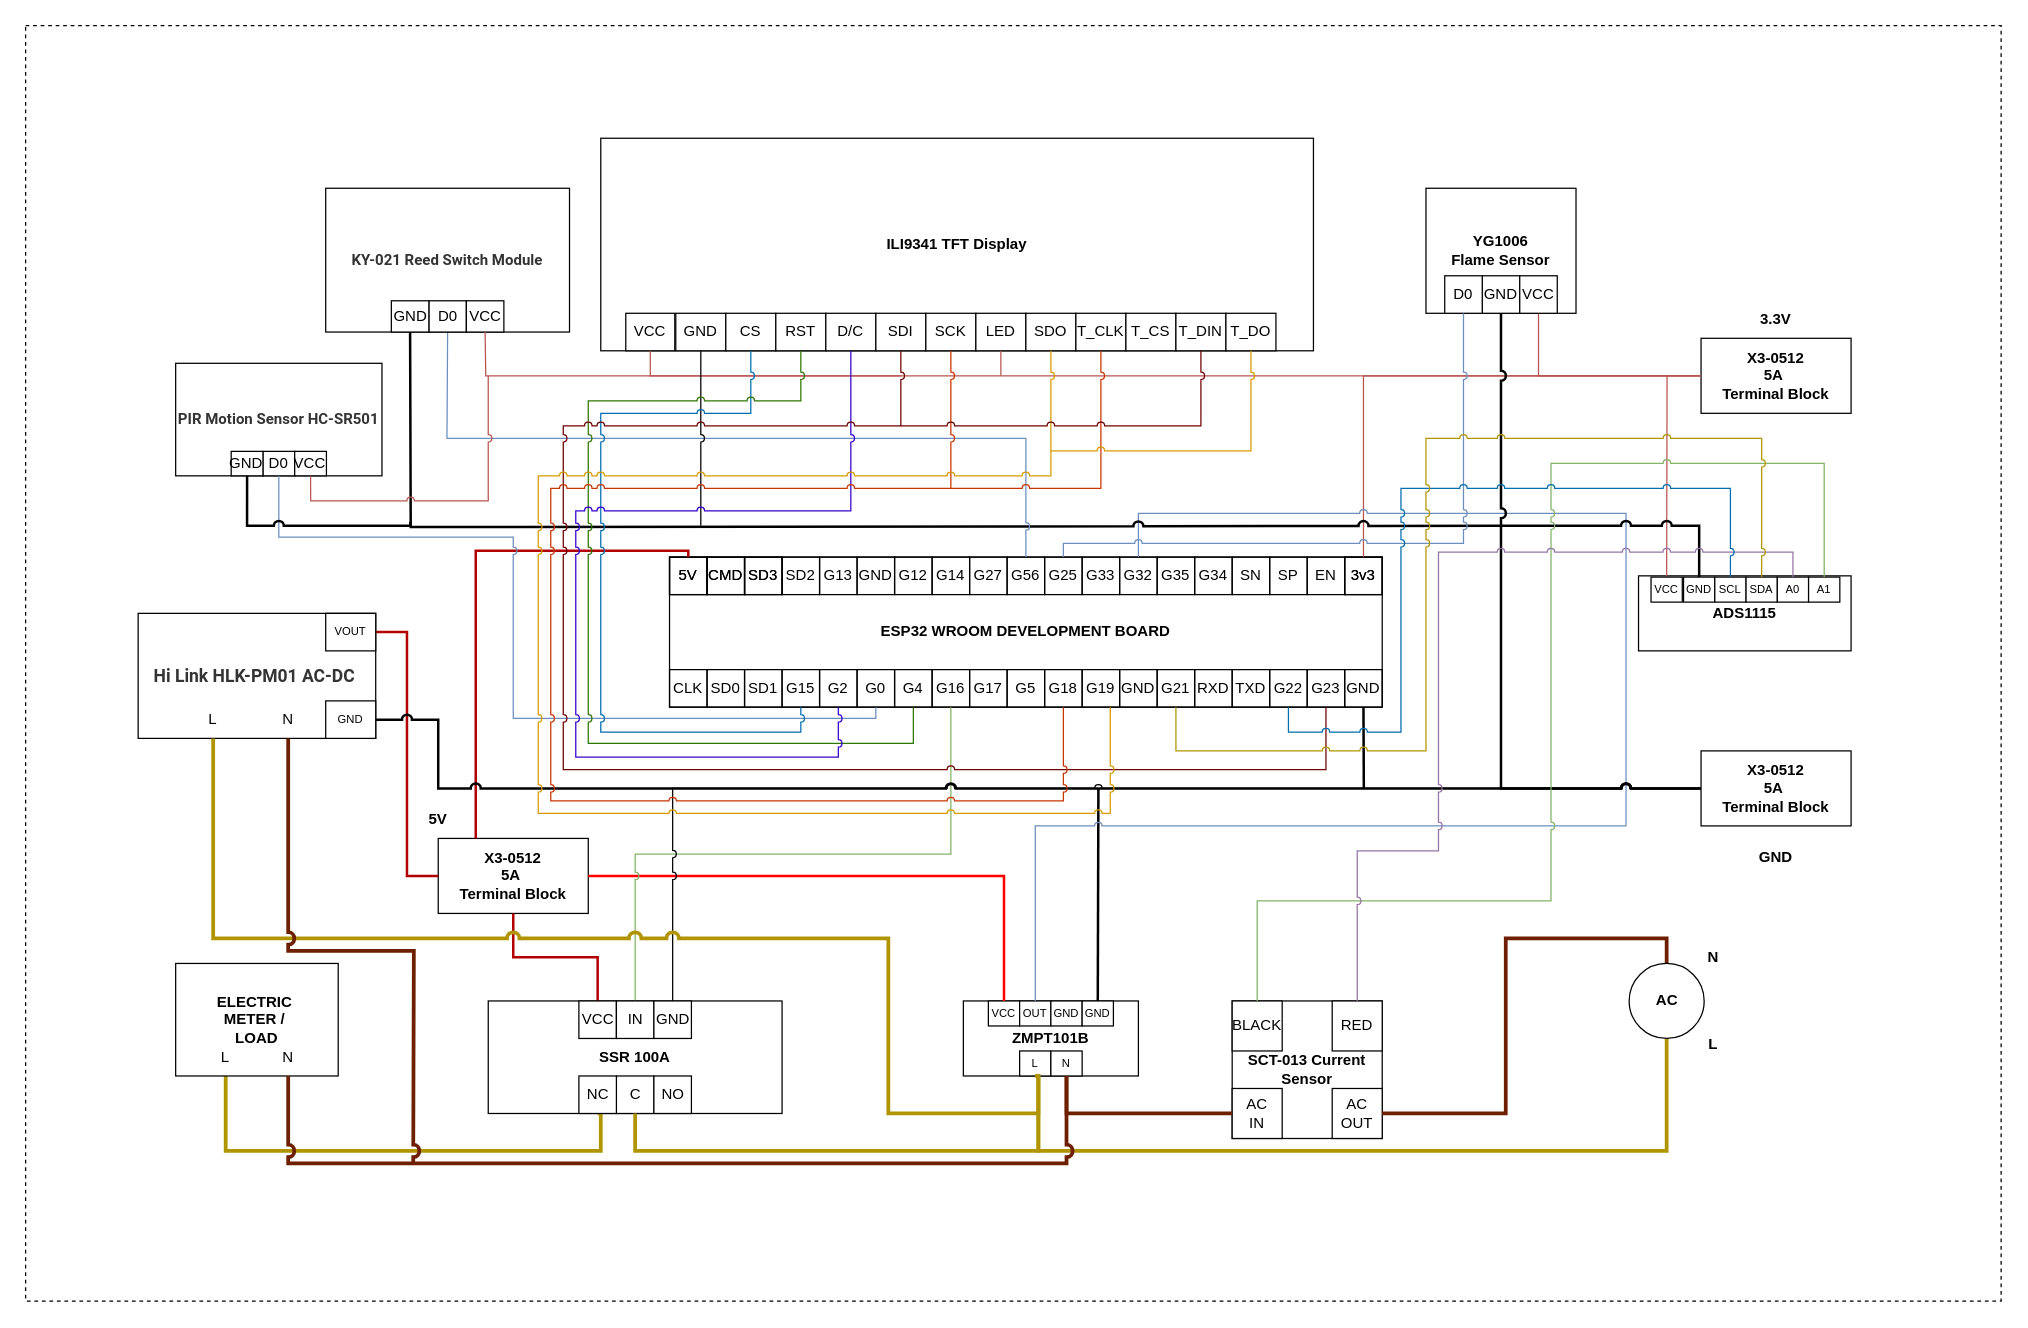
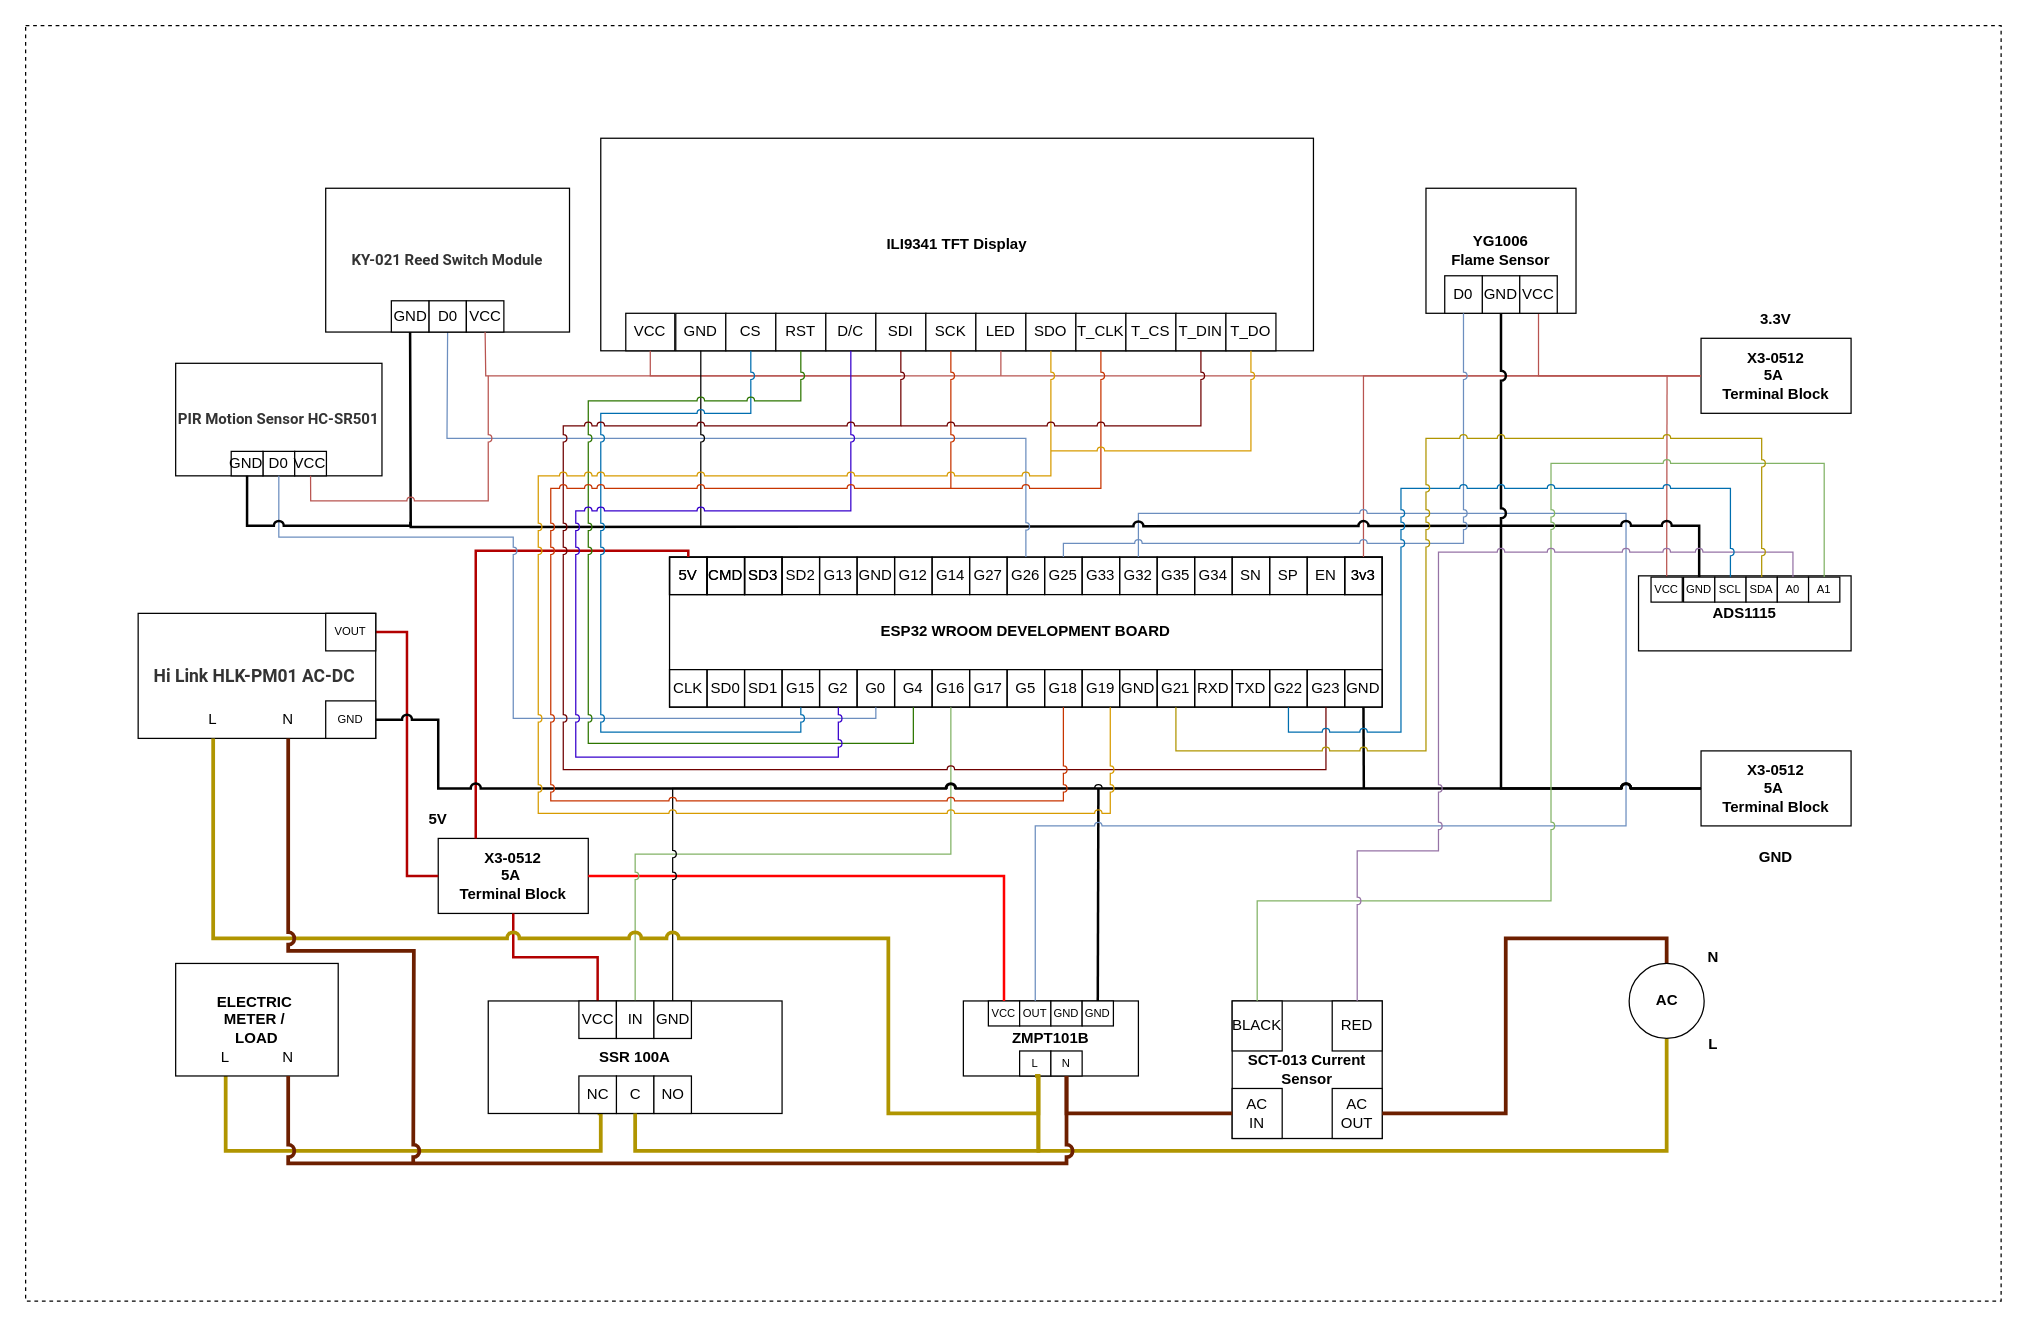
(1026, 576) -> (1026, 576)
